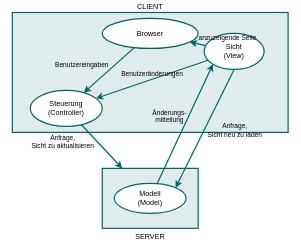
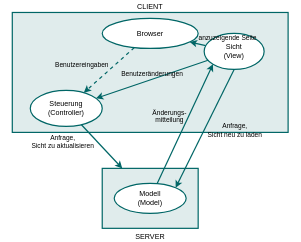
(110, 69) -> (110, 69)
